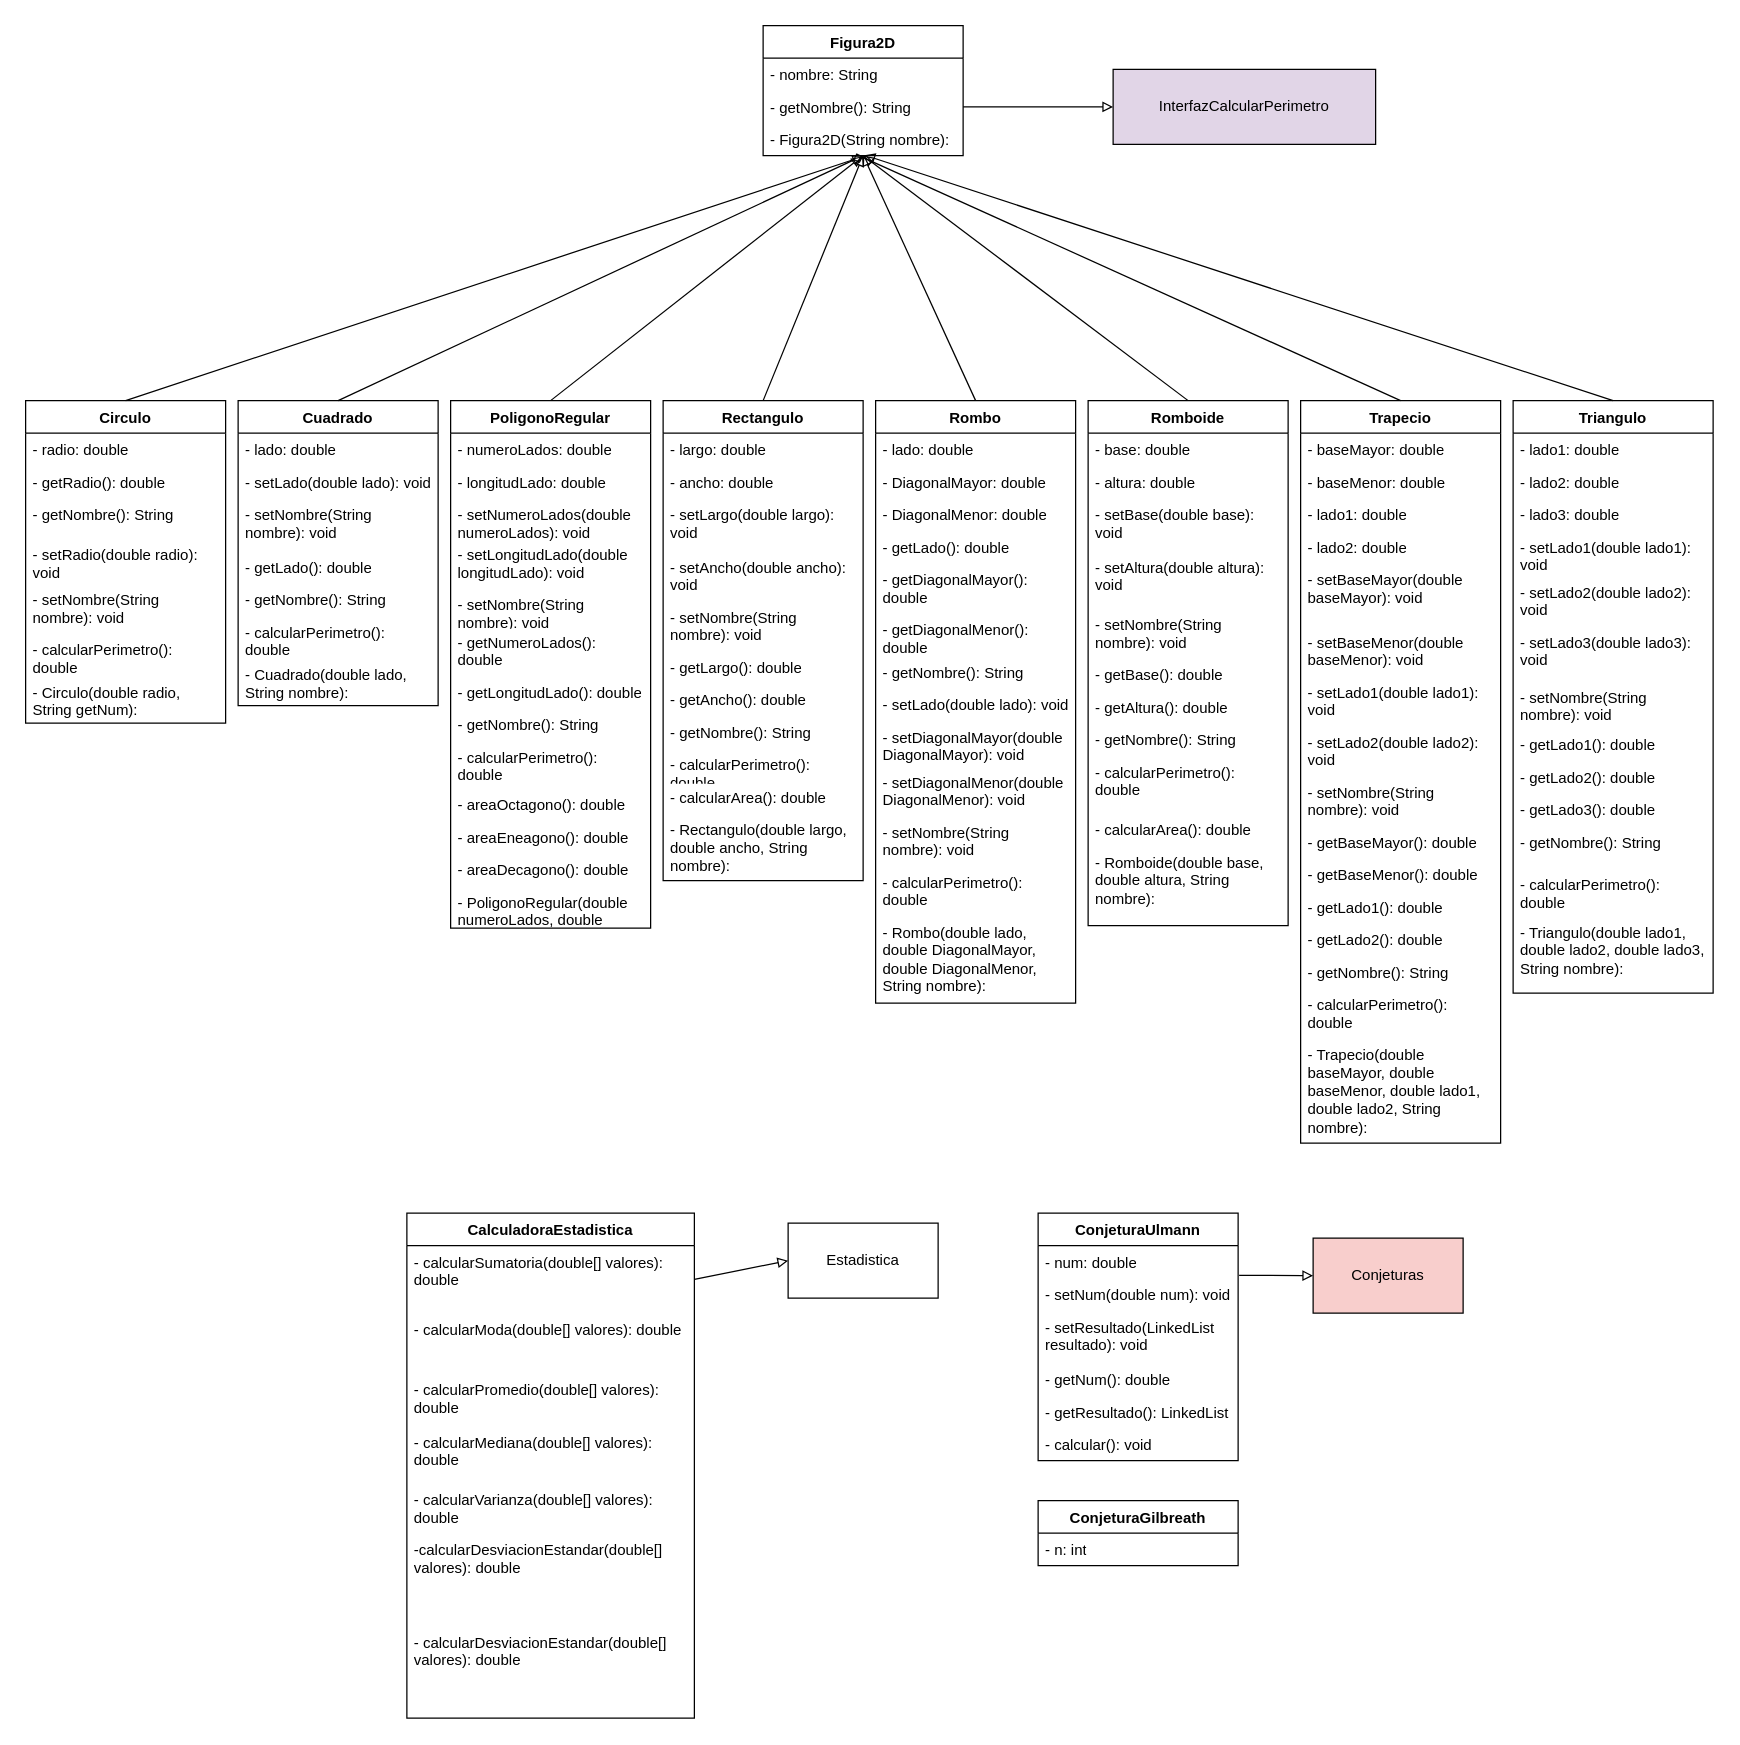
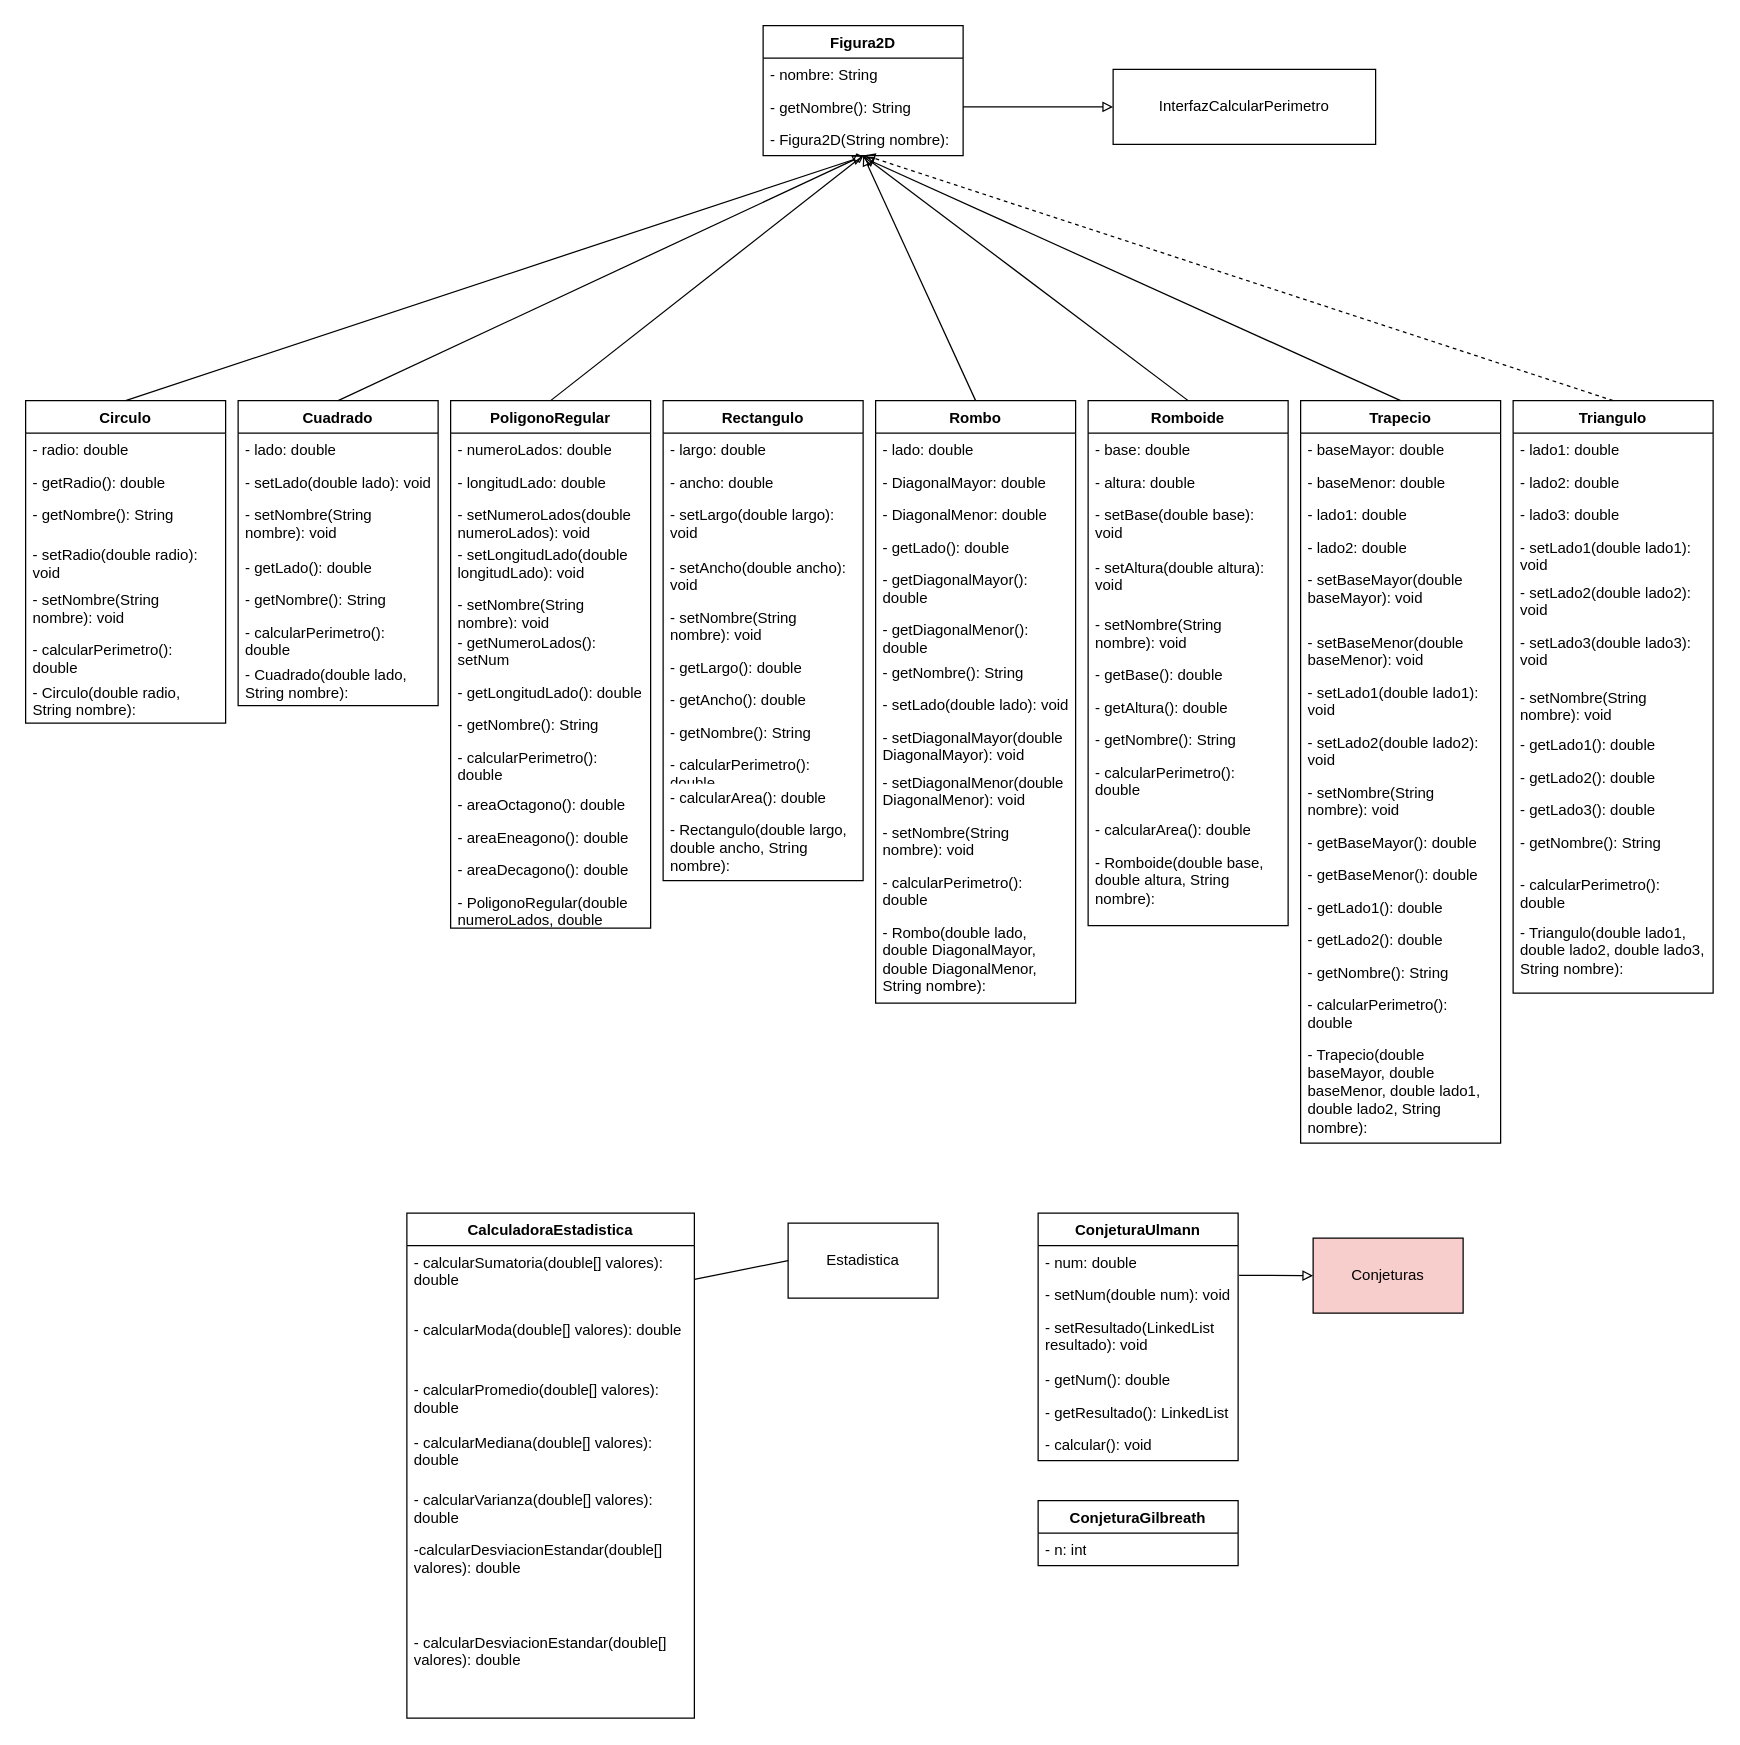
(1244, 107) -> (1244, 107)
(867, 159) -> (913, 180)
(852, 164) -> (856, 161)
(1244, 280) -> (1244, 280)
(811, 283) -> none
(552, 652) -> (552, 652)
(127, 702) -> (127, 702)
(776, 1263) -> (781, 1262)
